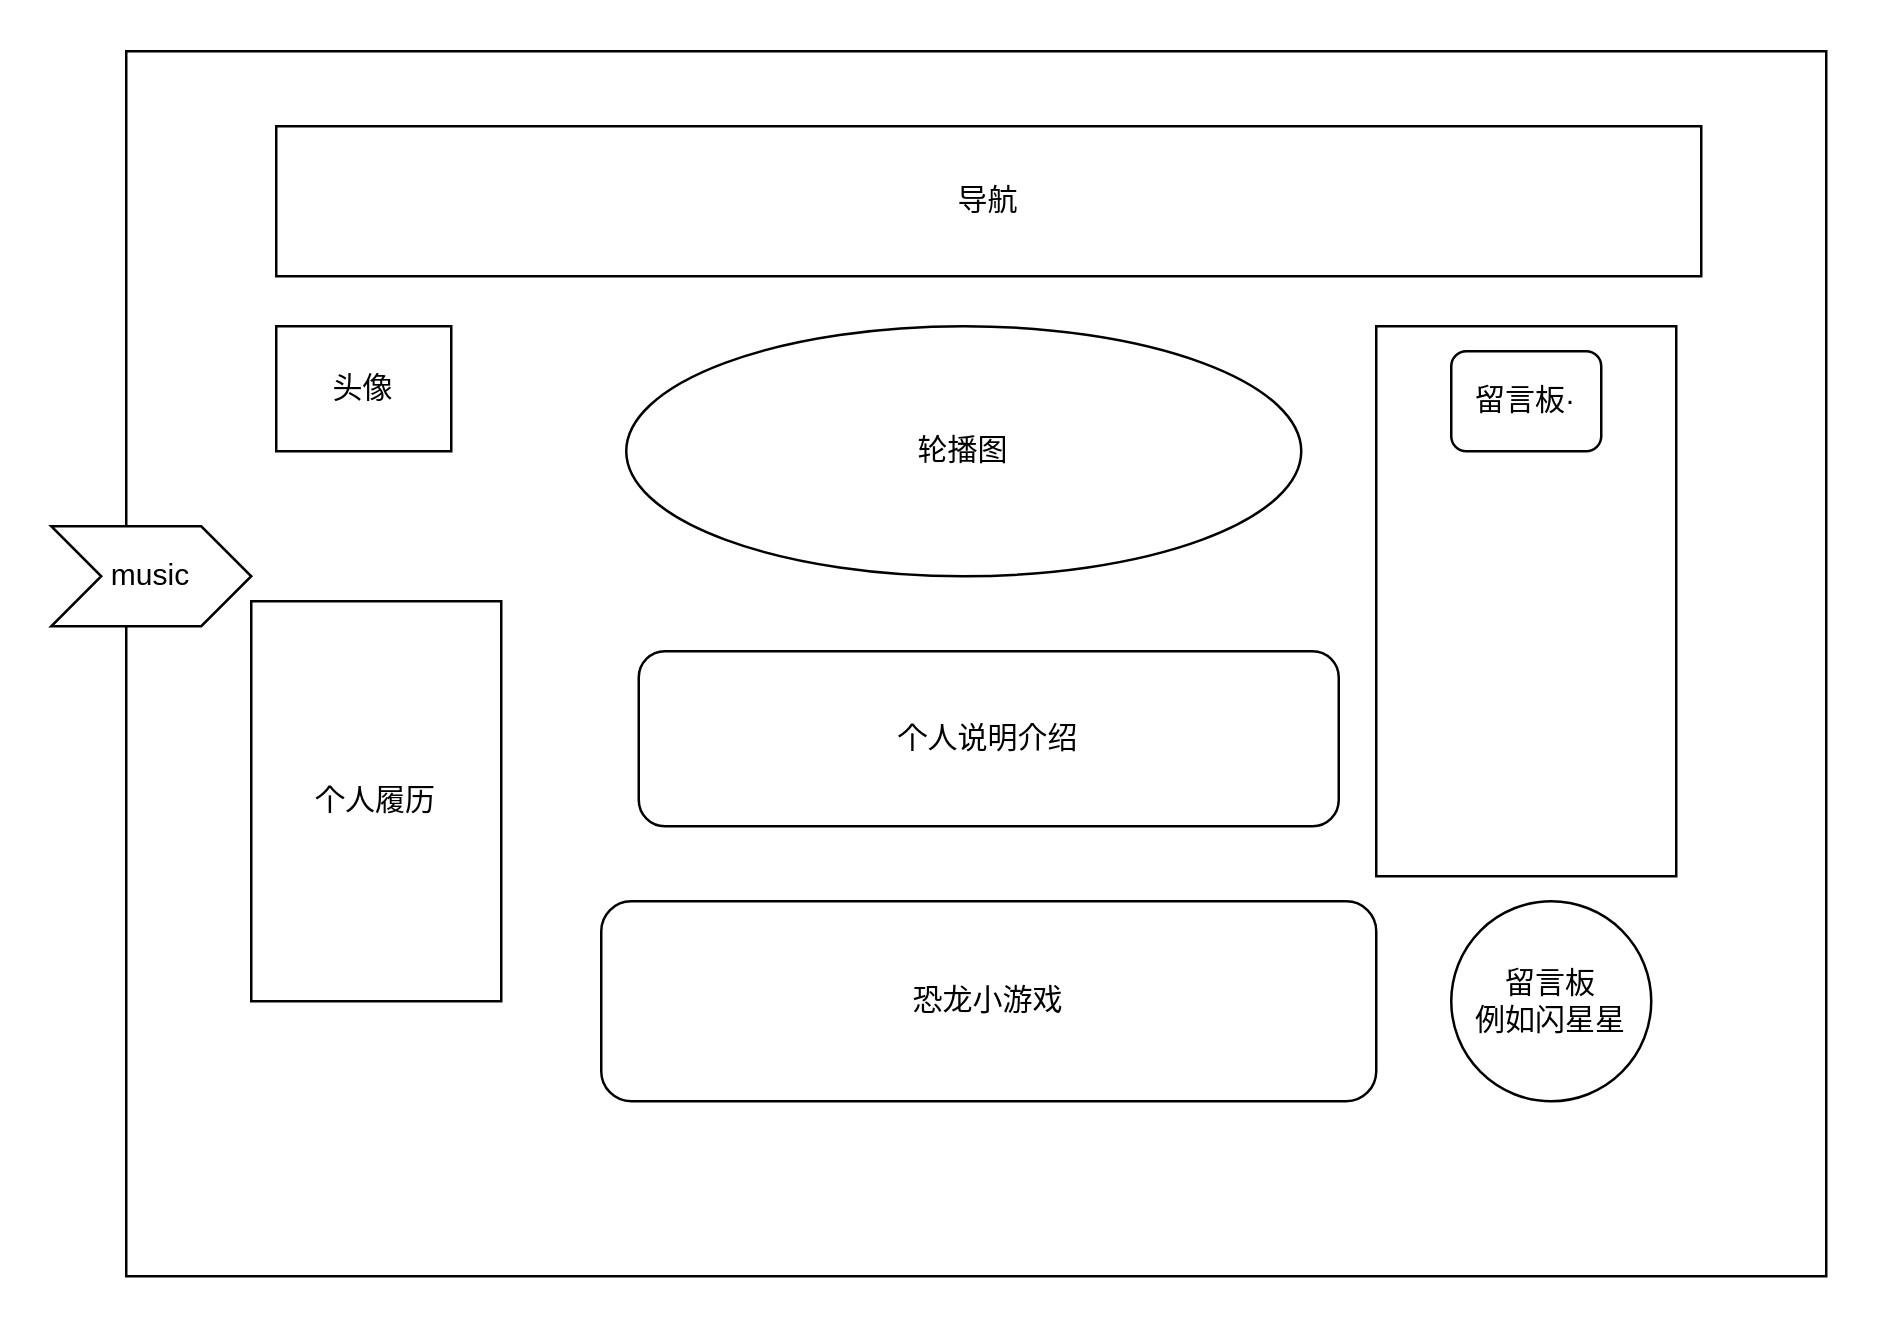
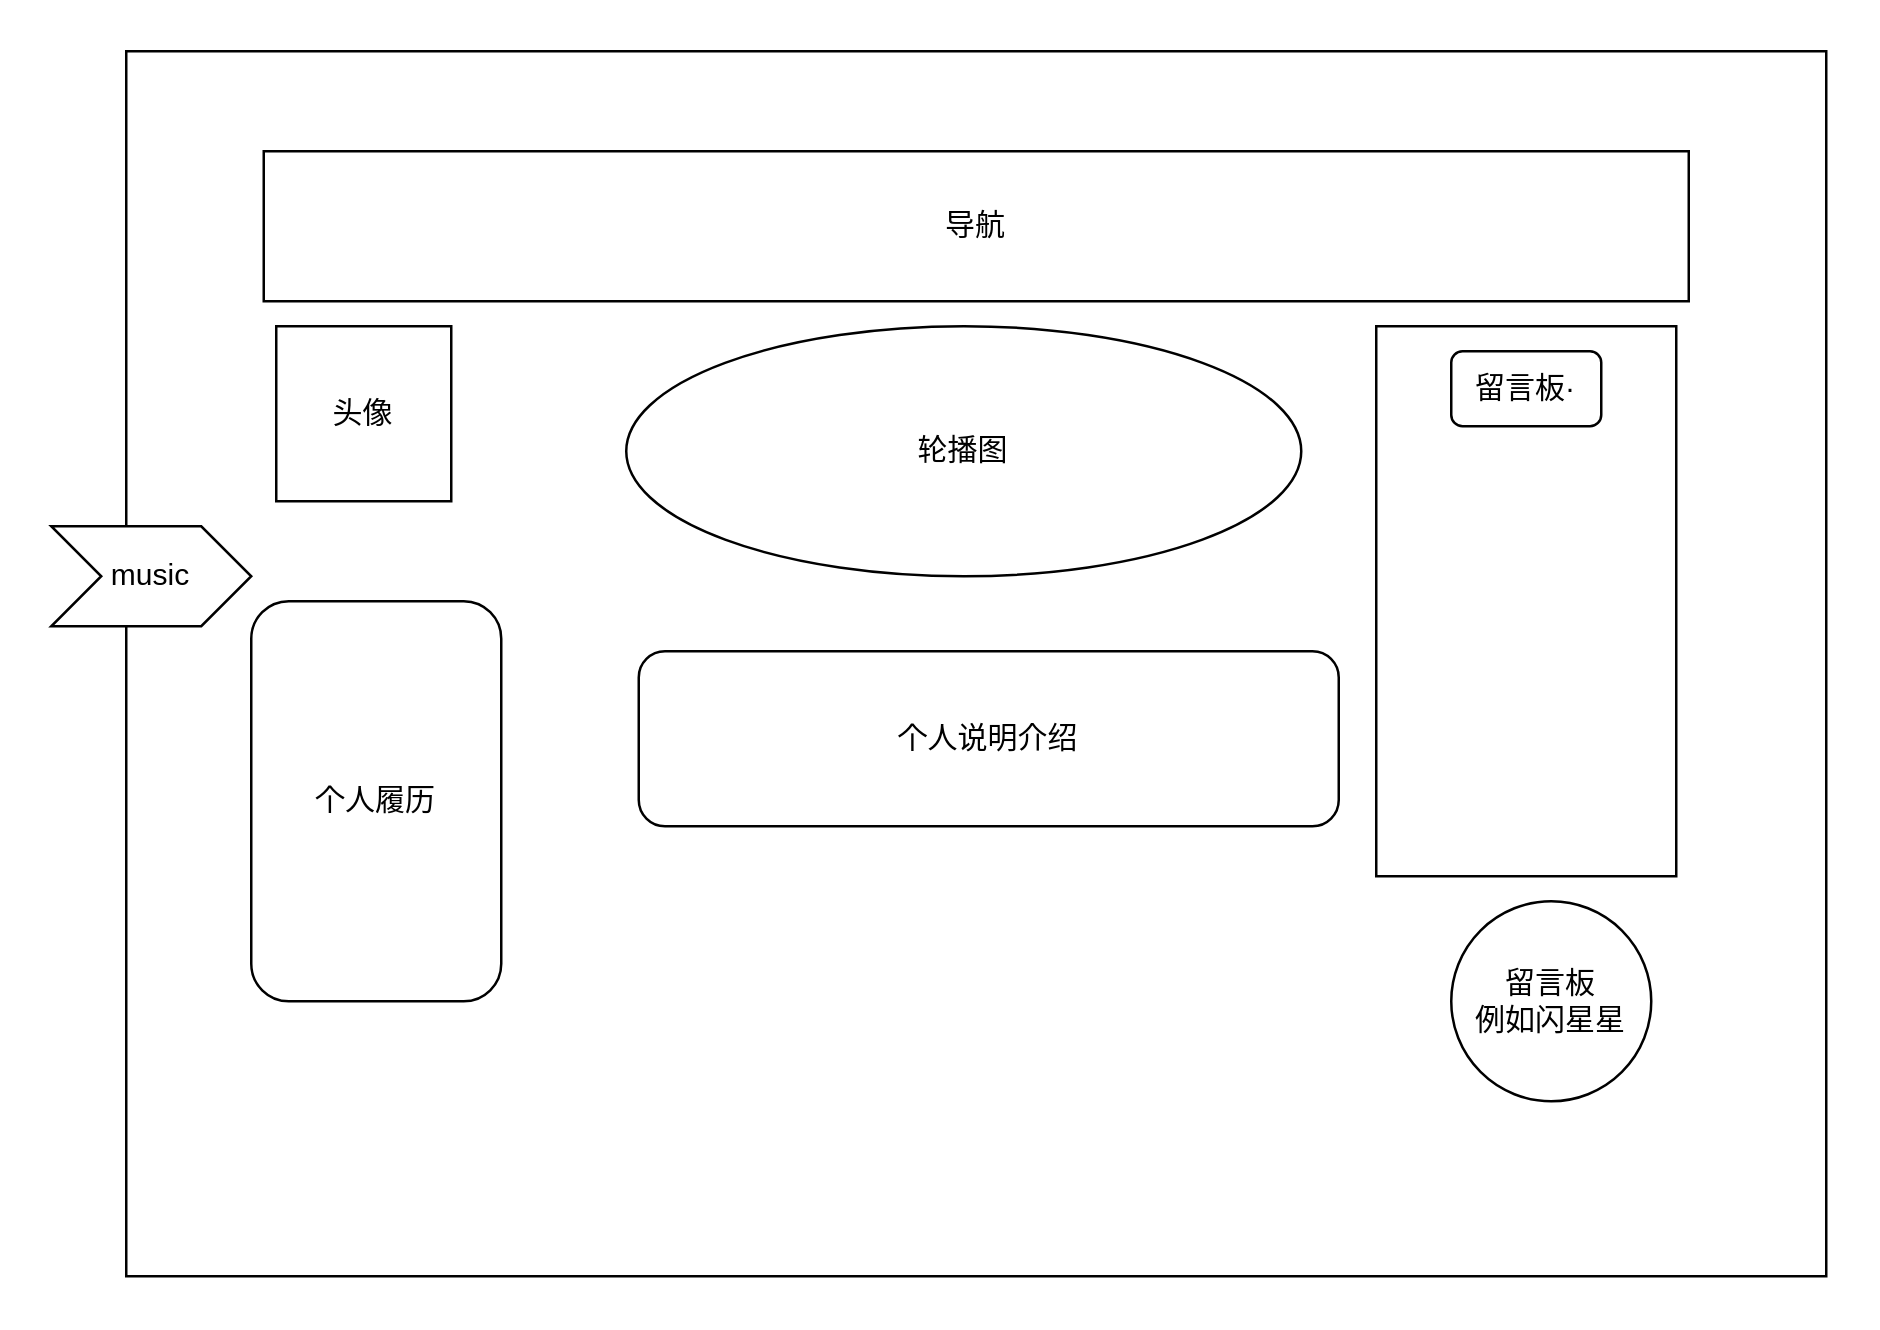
(989, 201) -> (976, 226)
(364, 389) -> (364, 414)
(1526, 401) -> (1526, 389)
(376, 801) -> (376, 801)
(989, 1001) -> none
